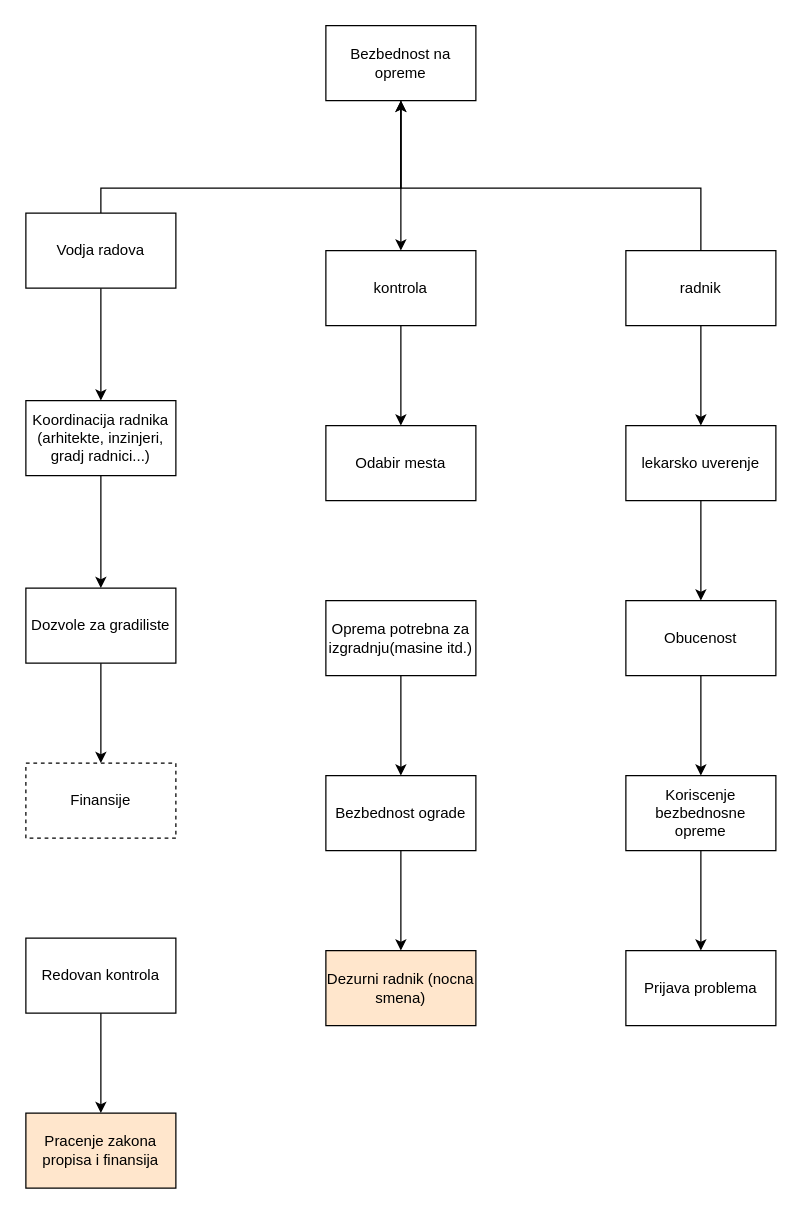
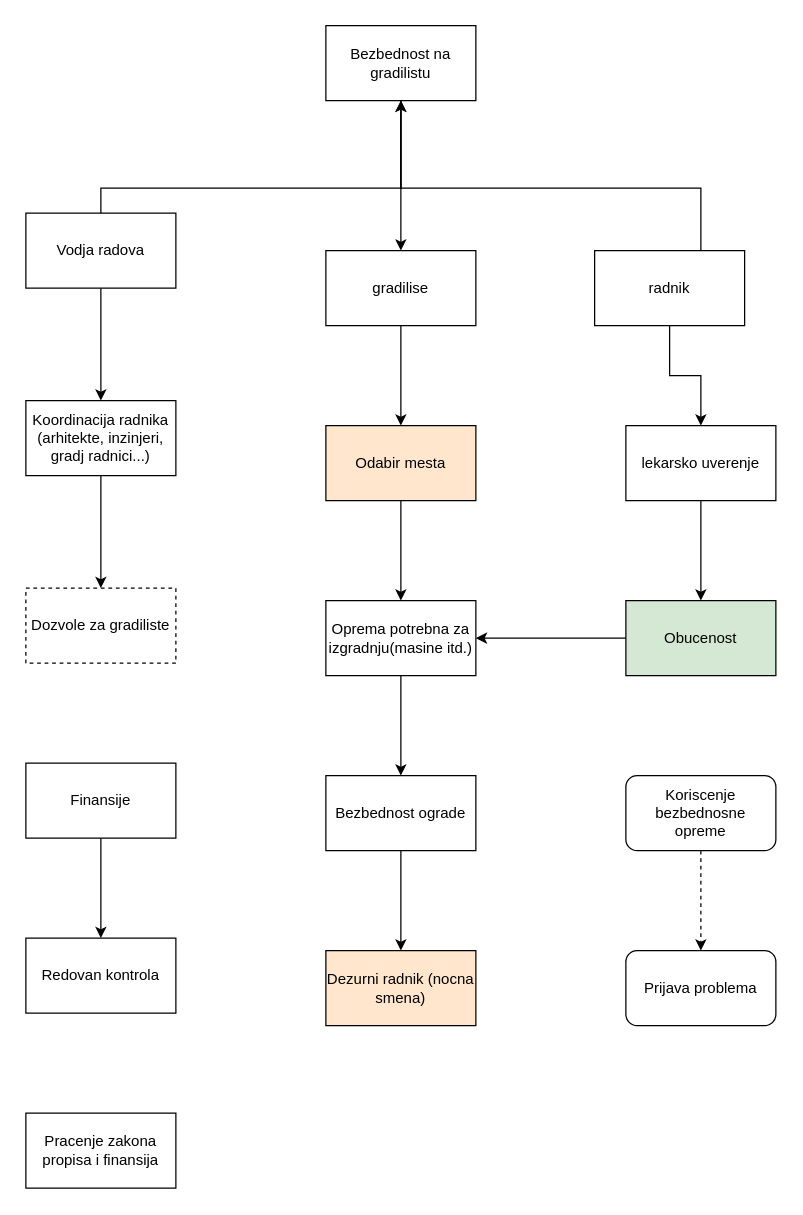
(401, 63) -> (401, 63)
(401, 288) -> (401, 288)
(701, 288) -> (669, 288)
(401, 463) -> (401, 463)
none -> (401, 547)
(101, 626) -> (101, 626)
(701, 638) -> (701, 638)
(101, 709) -> none
(701, 722) -> (555, 638)
(101, 801) -> (101, 801)
(701, 813) -> (701, 813)
none -> (101, 884)
(701, 897) -> (701, 897)
(701, 988) -> (701, 988)
(101, 1059) -> none
(101, 1151) -> (101, 1151)
